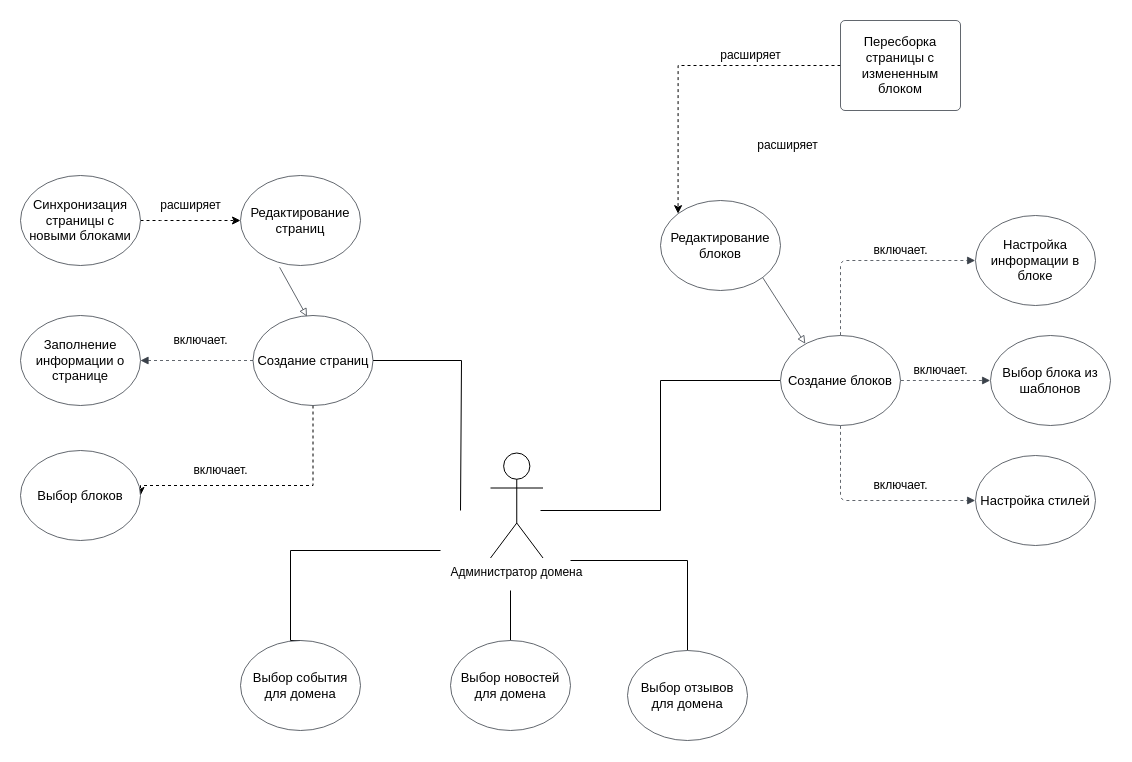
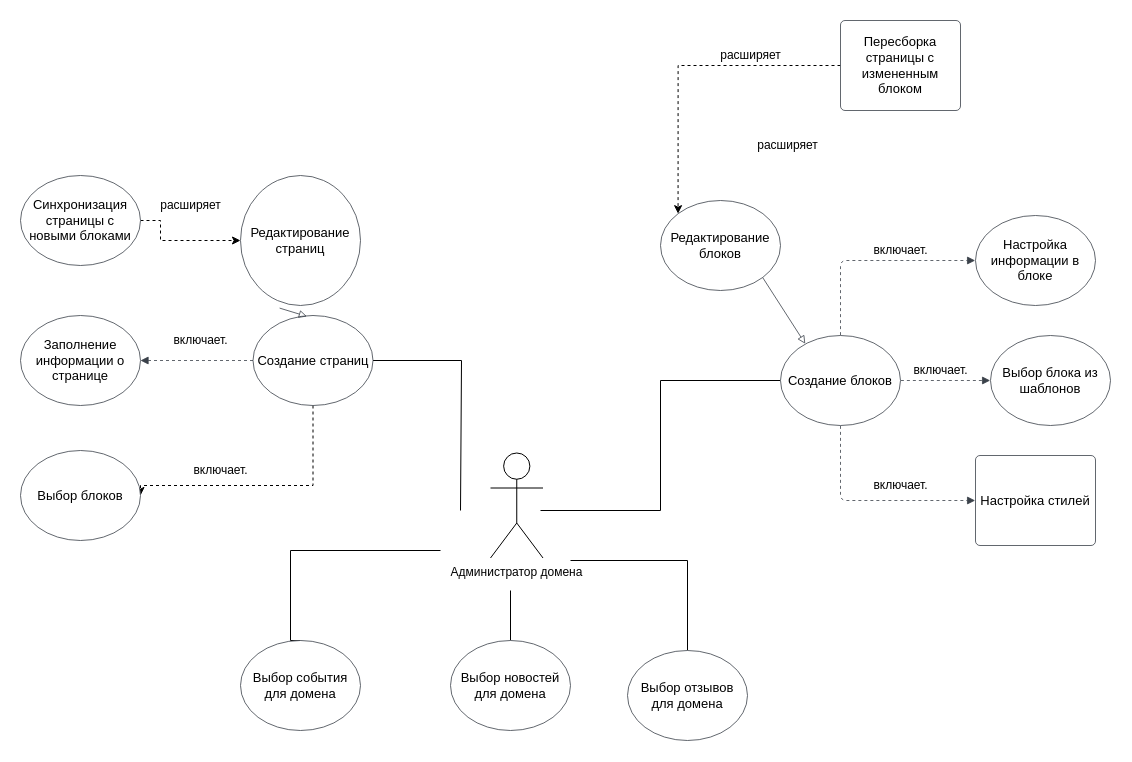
(301, 221) -> (301, 241)
(1036, 501) -> (1036, 501)
